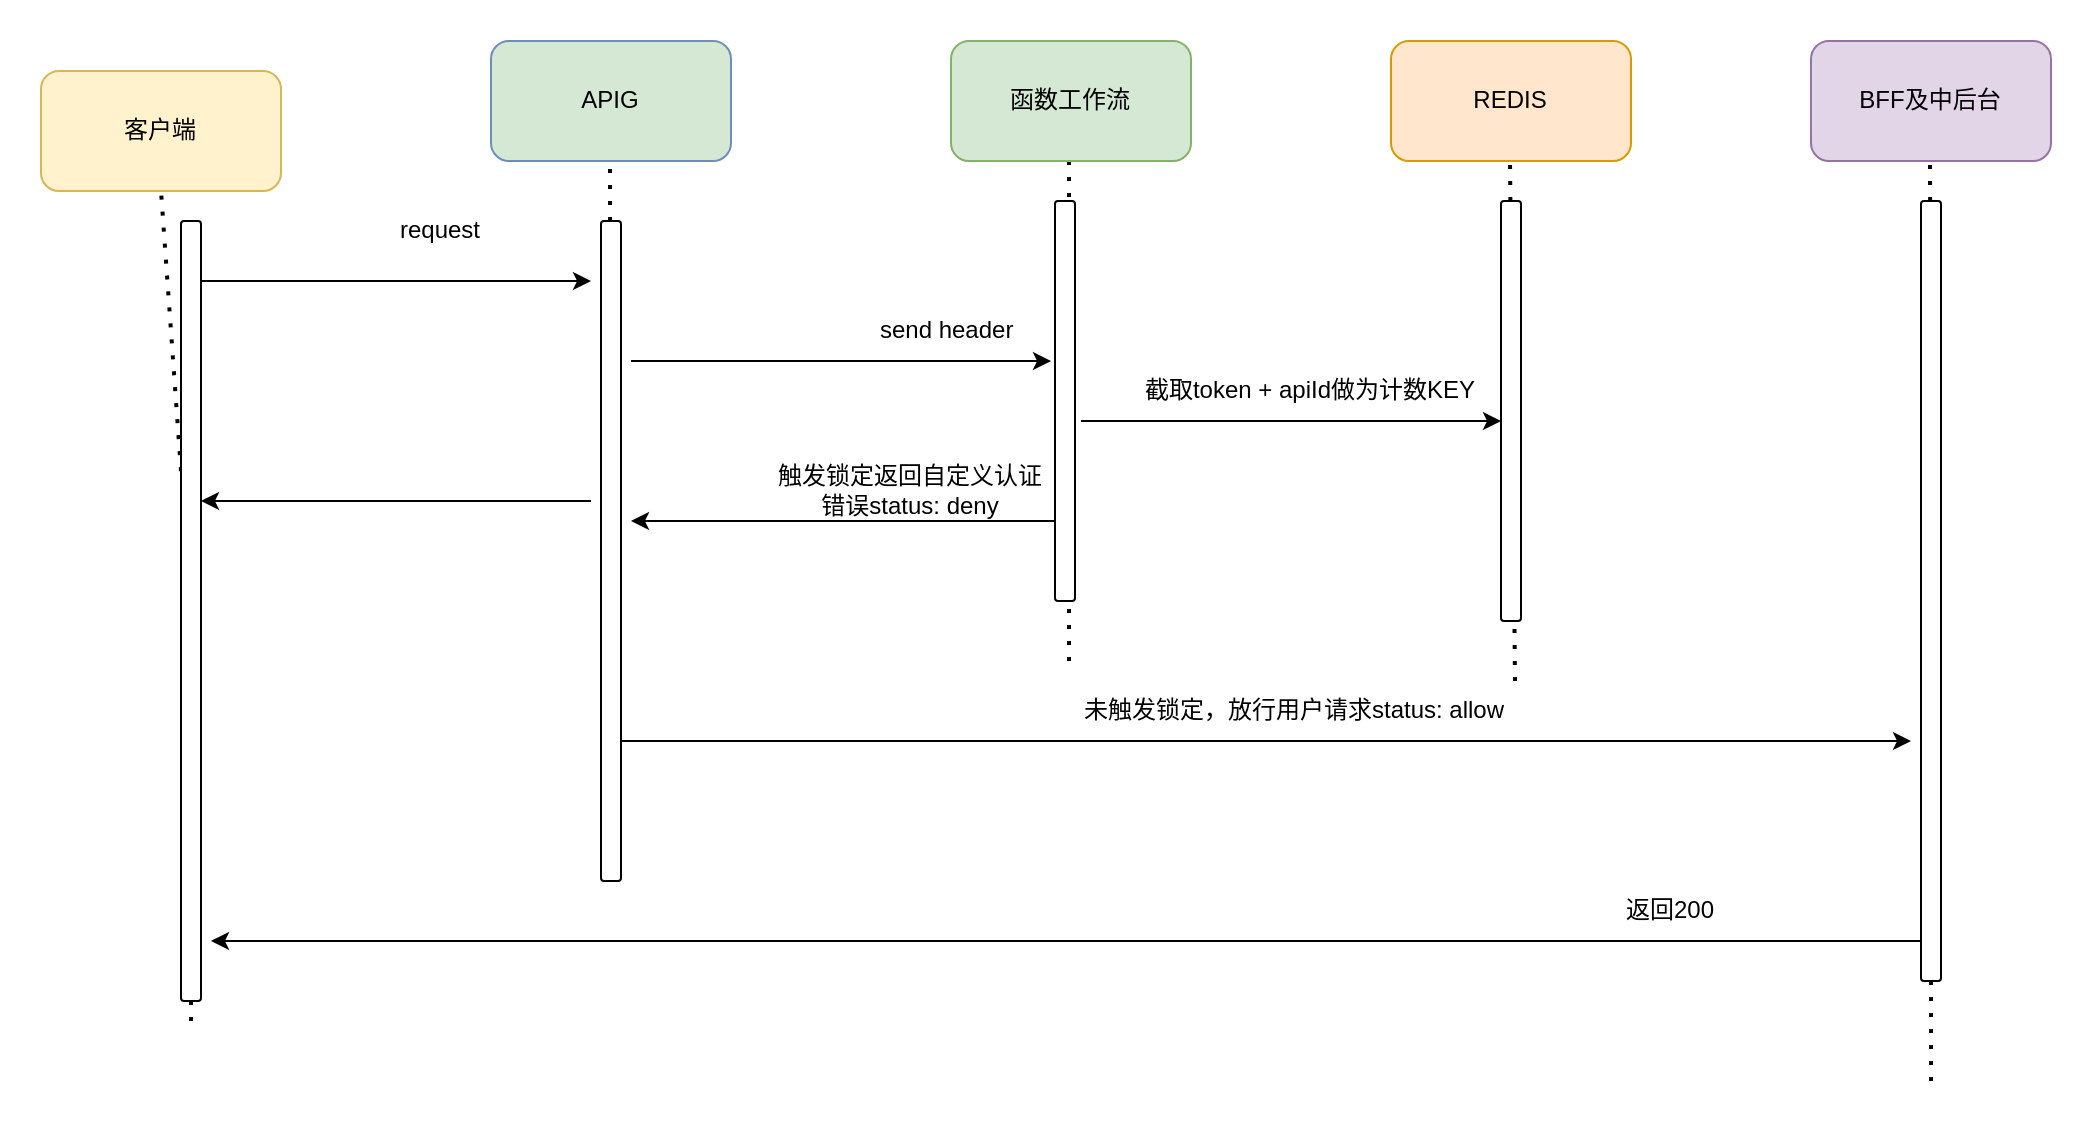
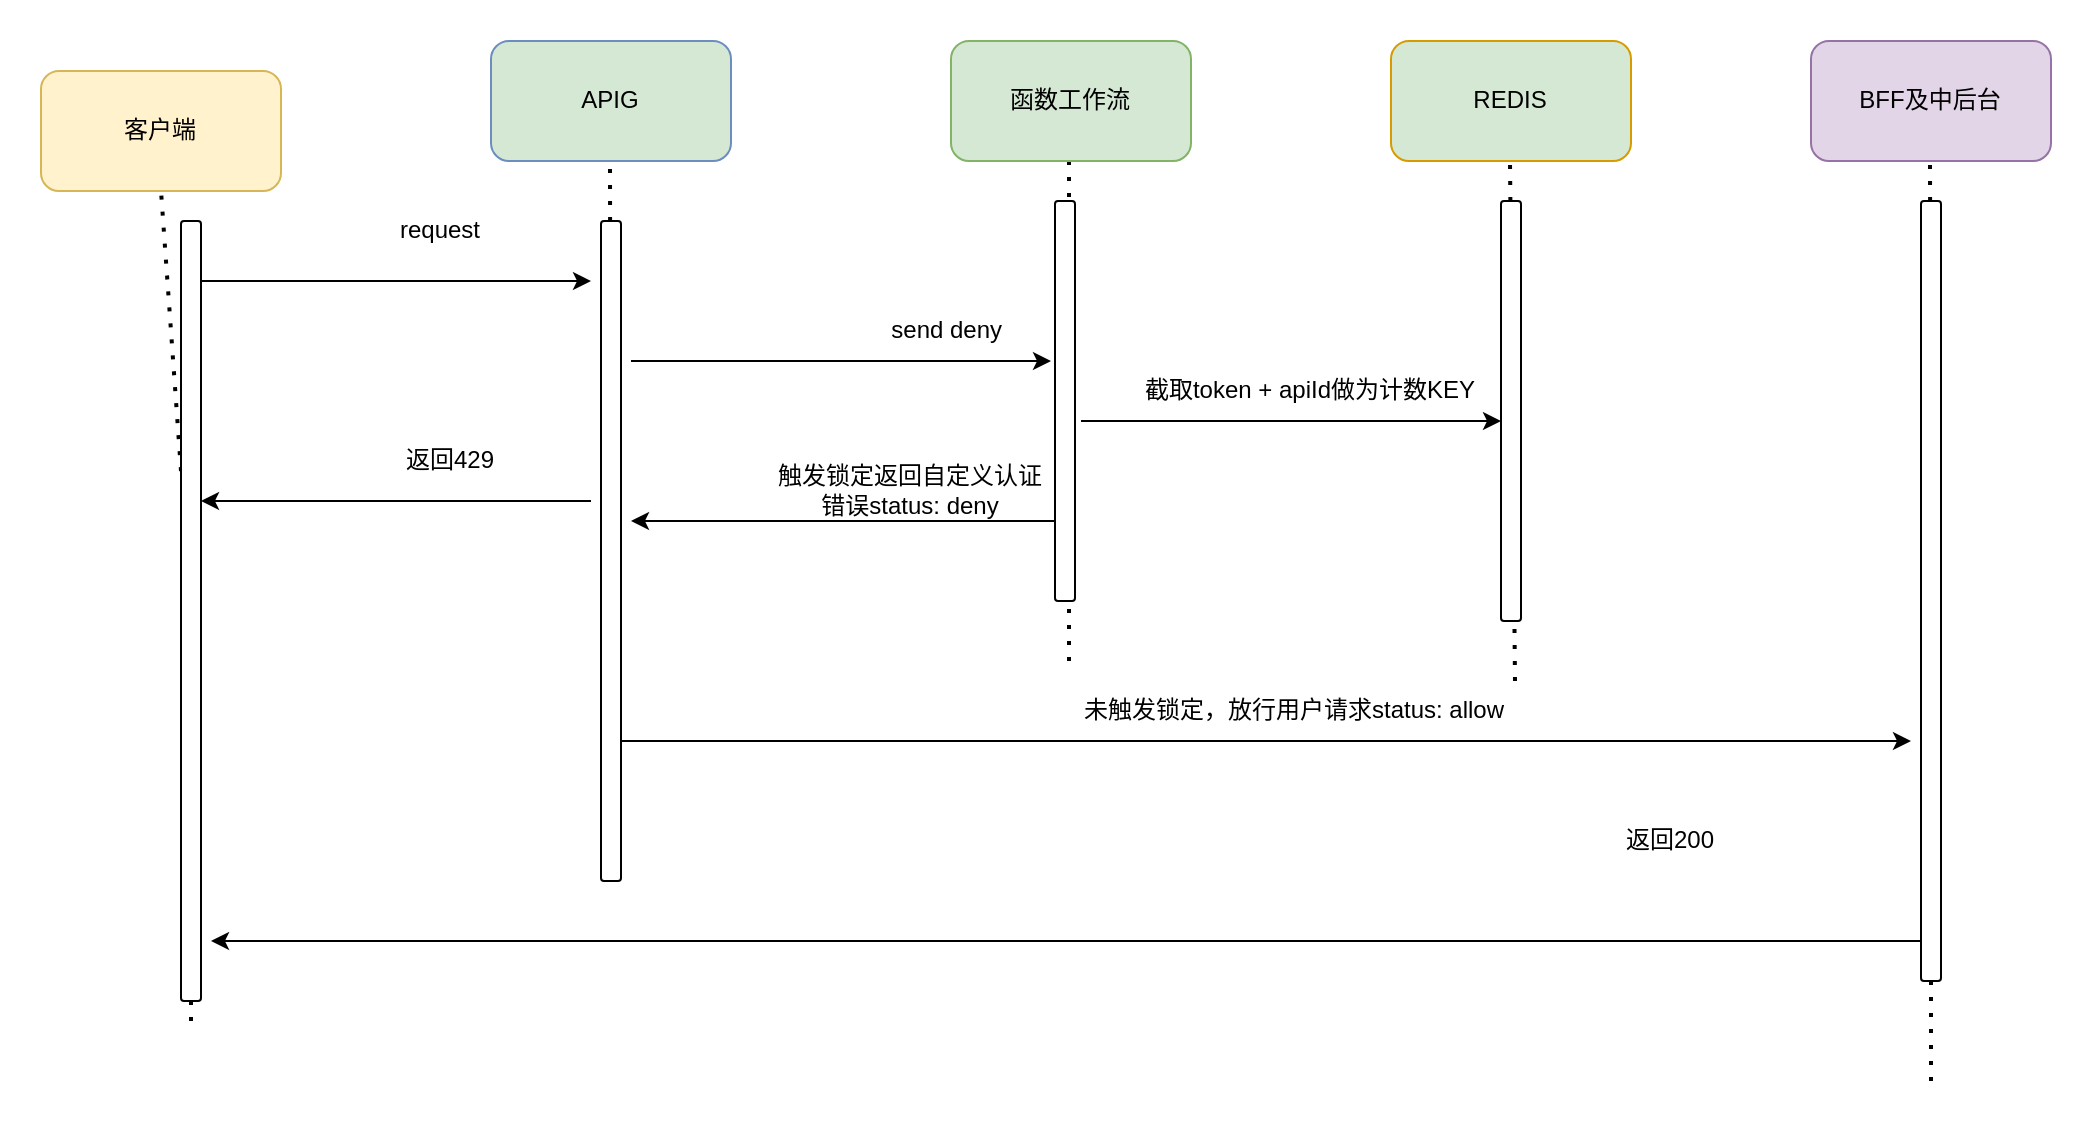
(1511, 101) -> (1511, 101)
(951, 331) -> (951, 331)
none -> (451, 461)
(1671, 911) -> (1671, 841)
